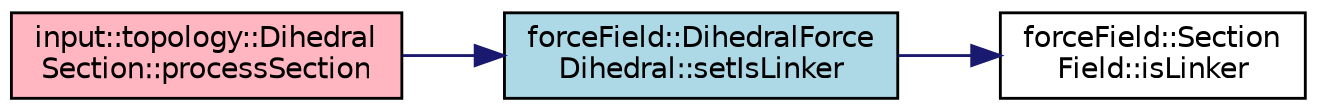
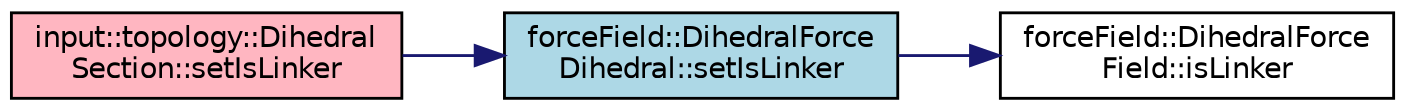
(207, 56) -> (207, 56)
(1153, 56) -> (1197, 56)
